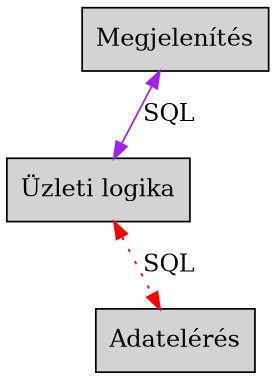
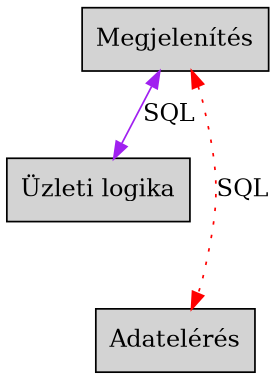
(137, 265) -> (216, 190)
